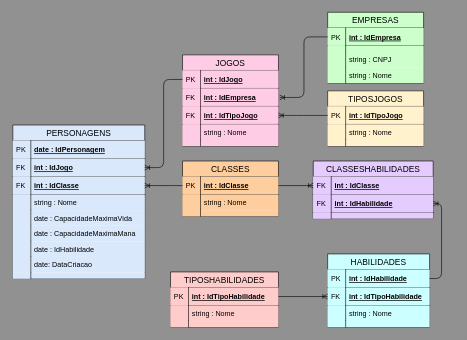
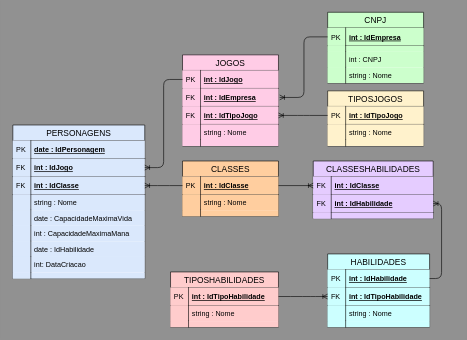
(375, 21) -> (375, 21)
(371, 60) -> (365, 60)
(84, 234) -> (81, 234)
(65, 265) -> (62, 265)
